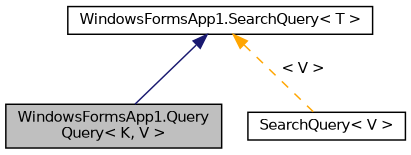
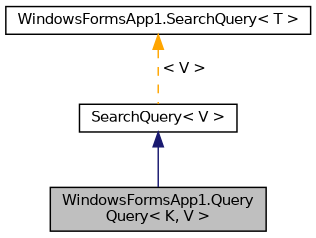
(166, 75) -> (158, 167)
